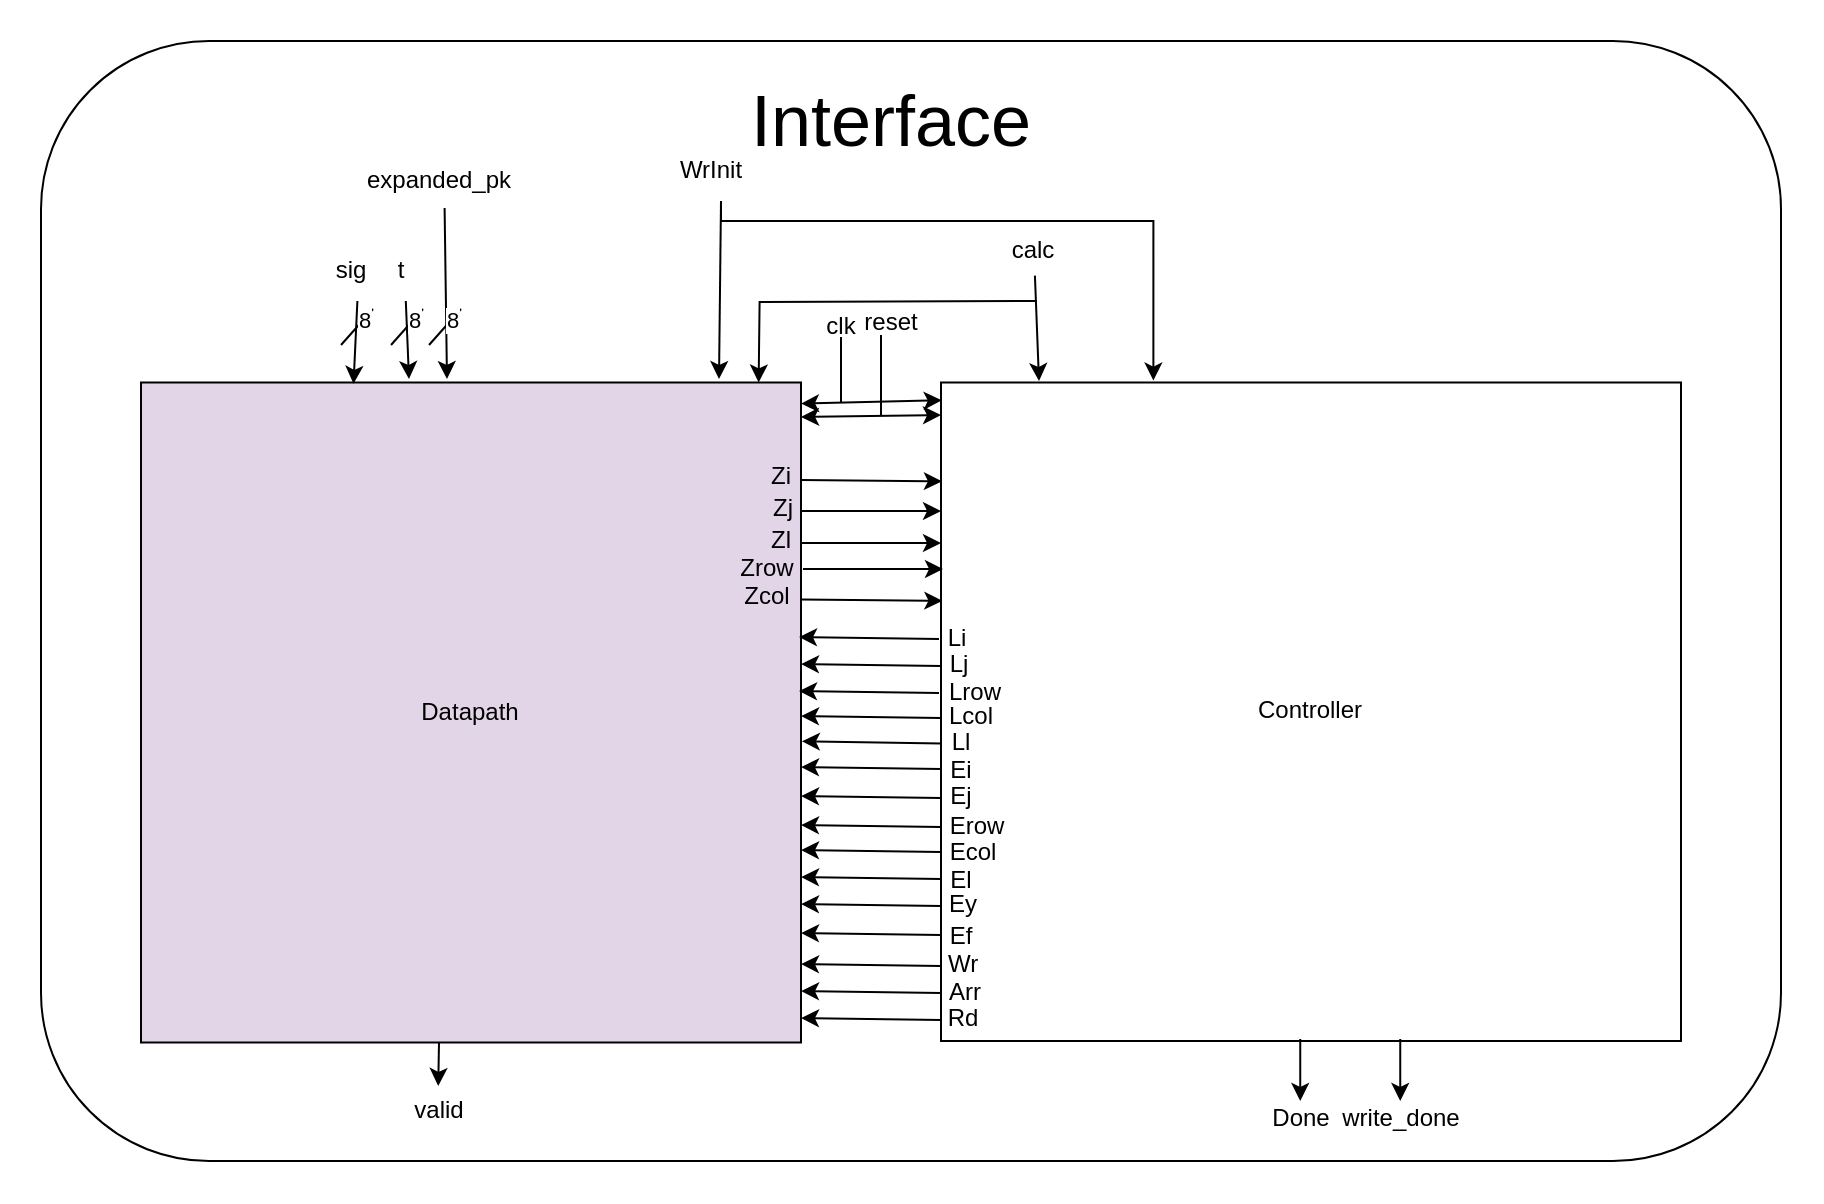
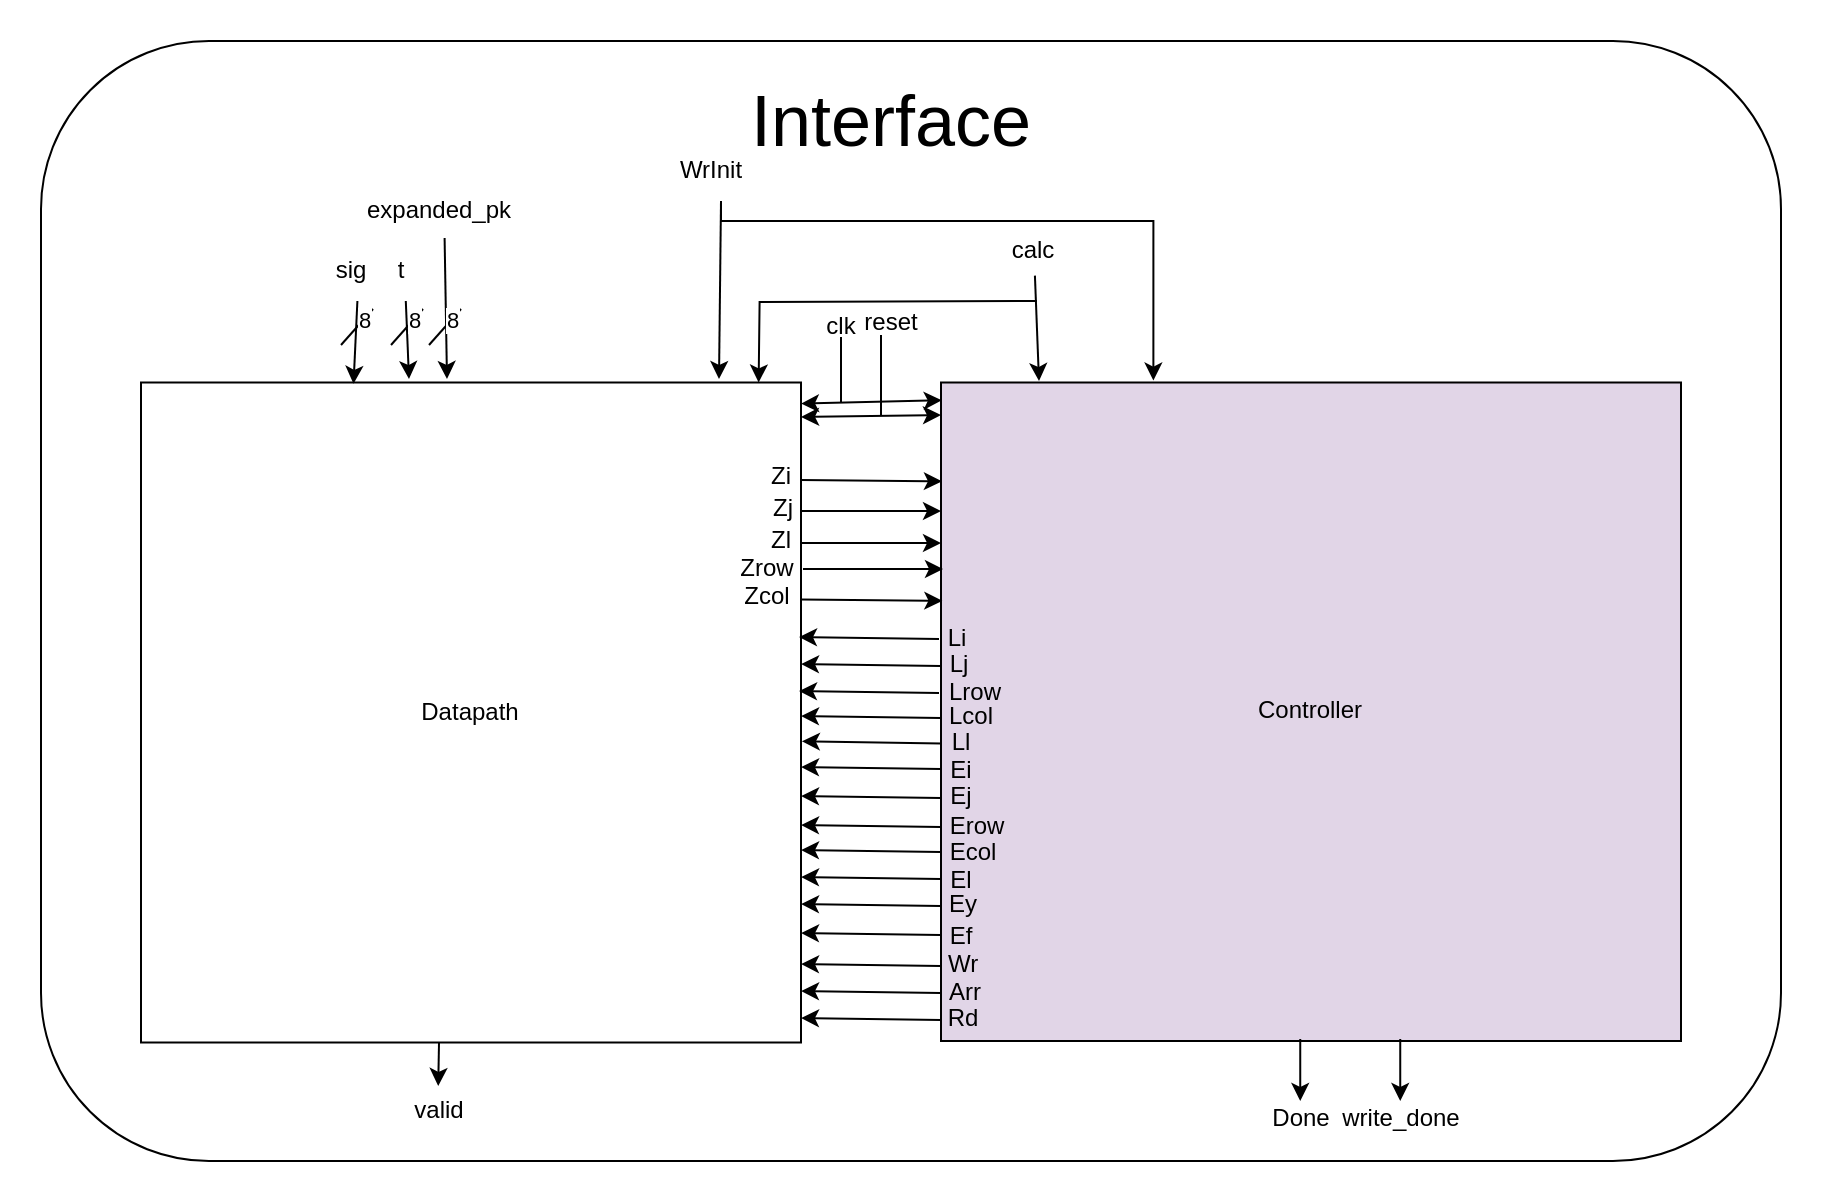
(439, 181) -> (439, 211)
(1311, 712) -> (1311, 712)
(471, 713) -> (471, 713)
